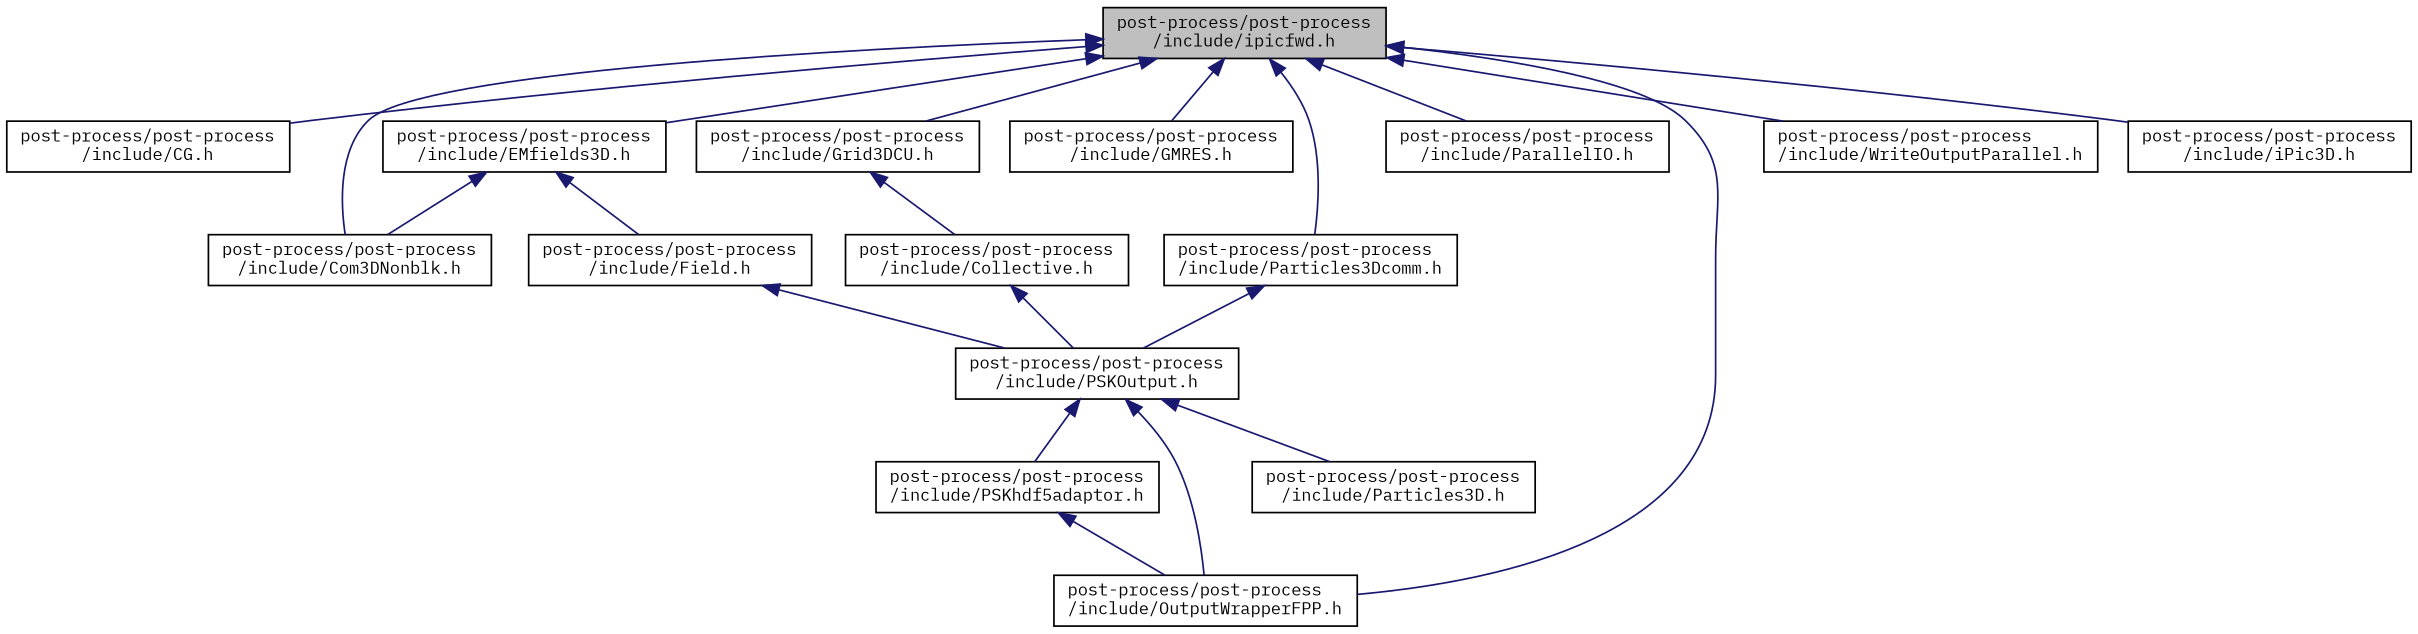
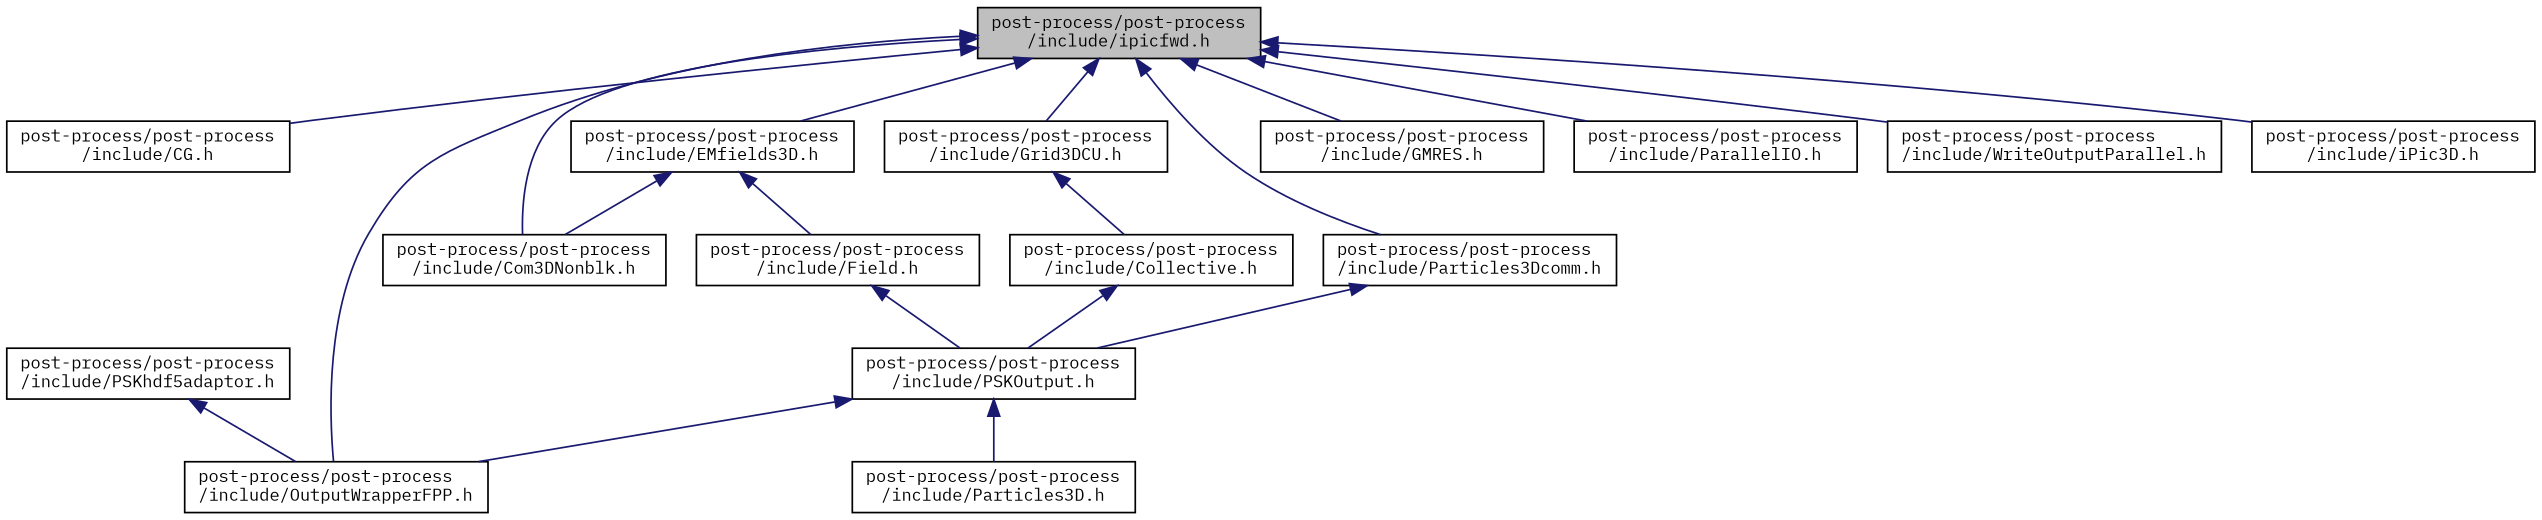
(1052, 437) -> none
